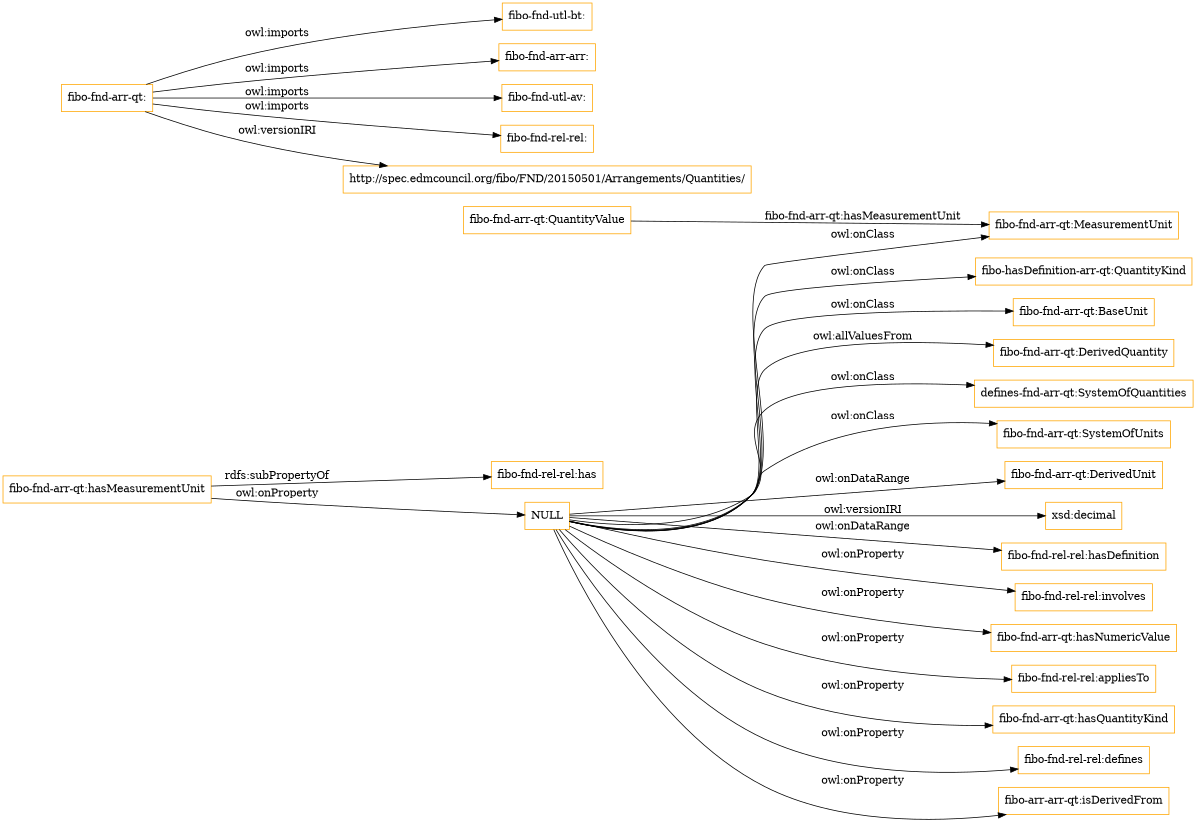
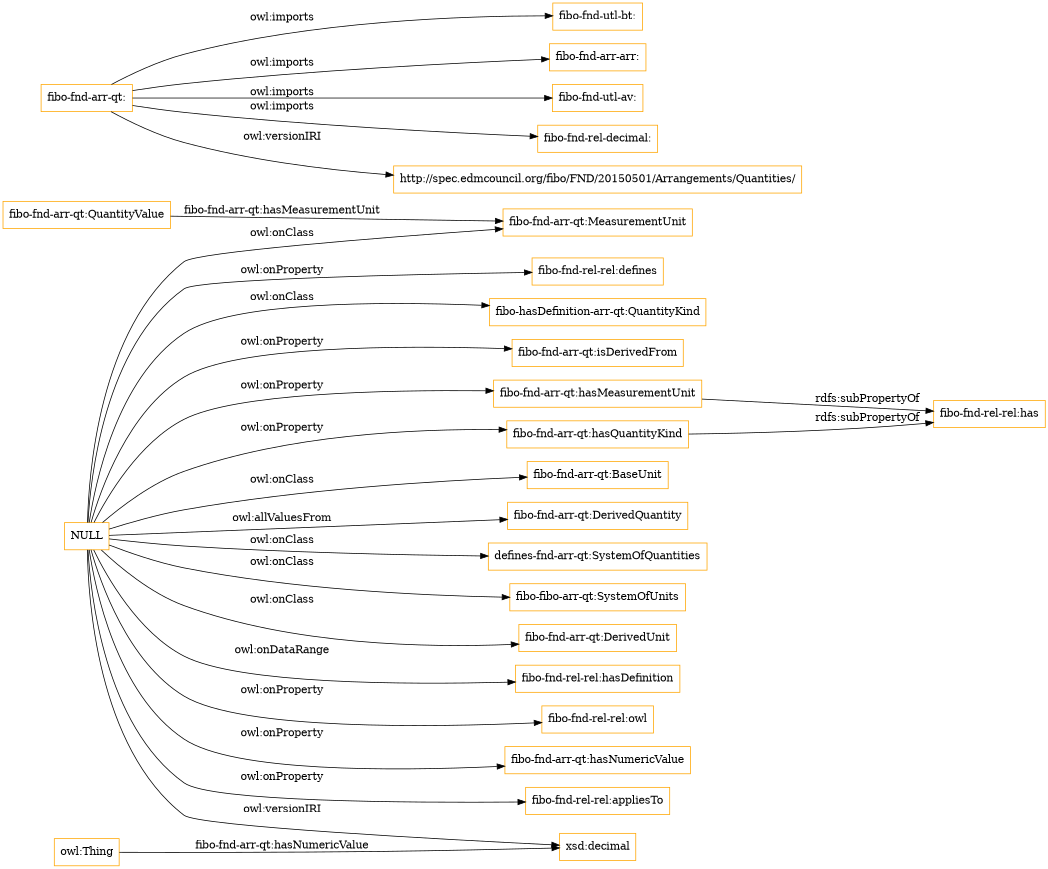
(547, 139) -> (598, 139)
none -> (807, 431)
(1084, 434) -> (598, 597)
(863, 479) -> (282, 600)
(364, 507) -> (264, 400)
(1084, 597) -> (598, 719)
(1084, 801) -> (598, 353)
none -> (87, 852)
